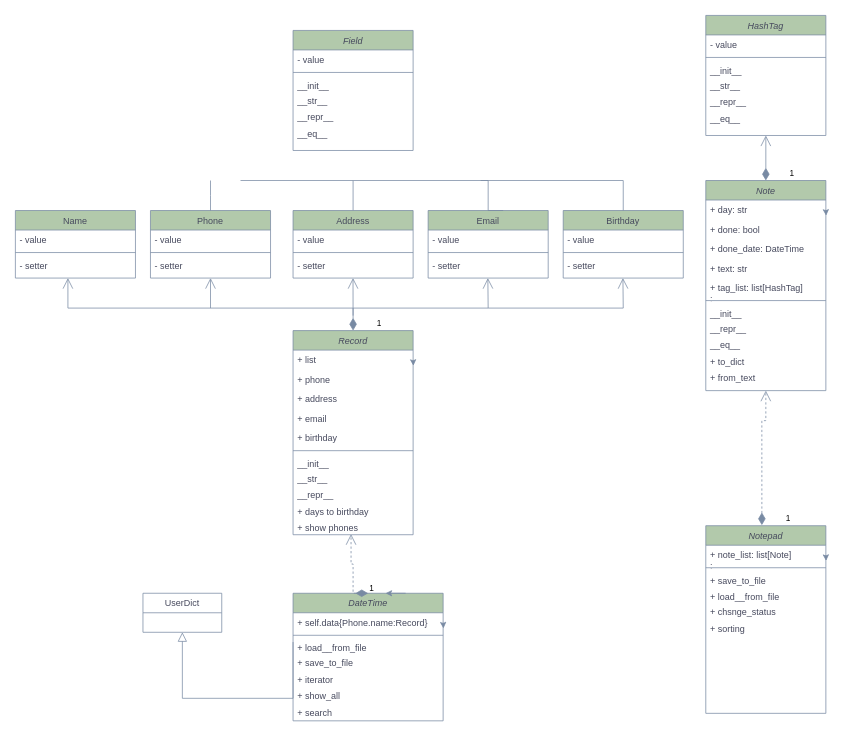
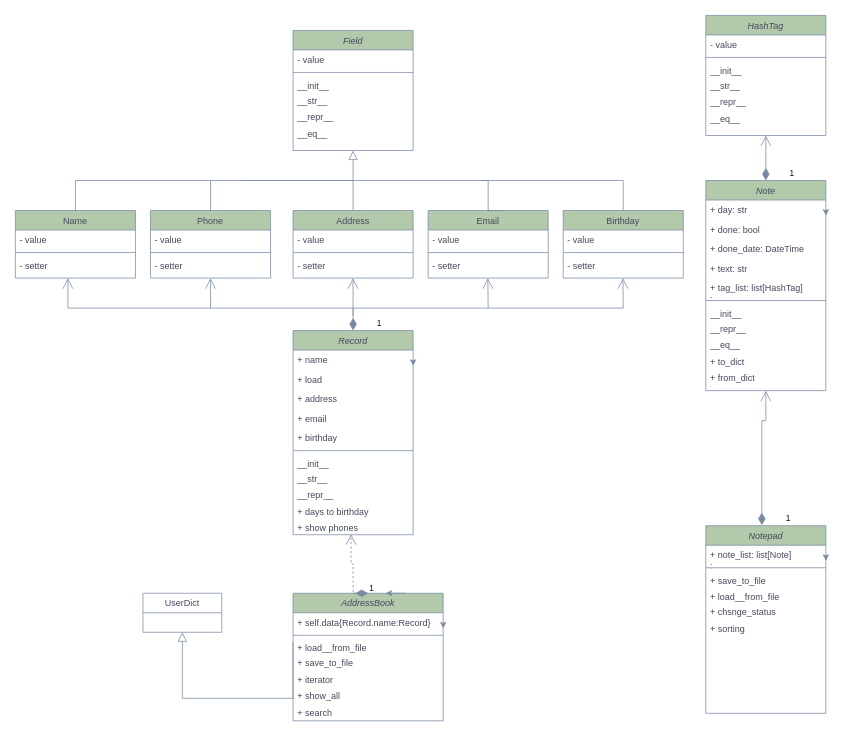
none -> (141, 180)
(309, 360) -> (311, 360)
(736, 378) -> (735, 378)
(313, 380) -> (310, 380)
(761, 452) -> (761, 452)
(368, 603) -> (368, 603)
(367, 623) -> (369, 623)
